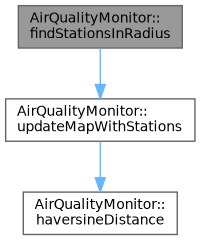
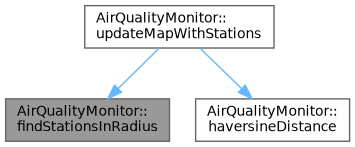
(100, 66) -> (139, 68)
